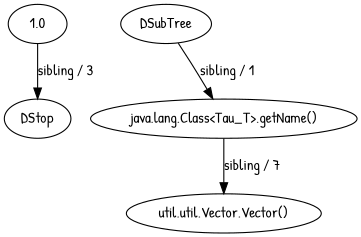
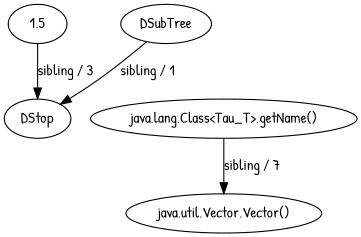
(38, 24) -> (38, 24)
(193, 66) -> (109, 72)
(224, 213) -> (224, 213)
